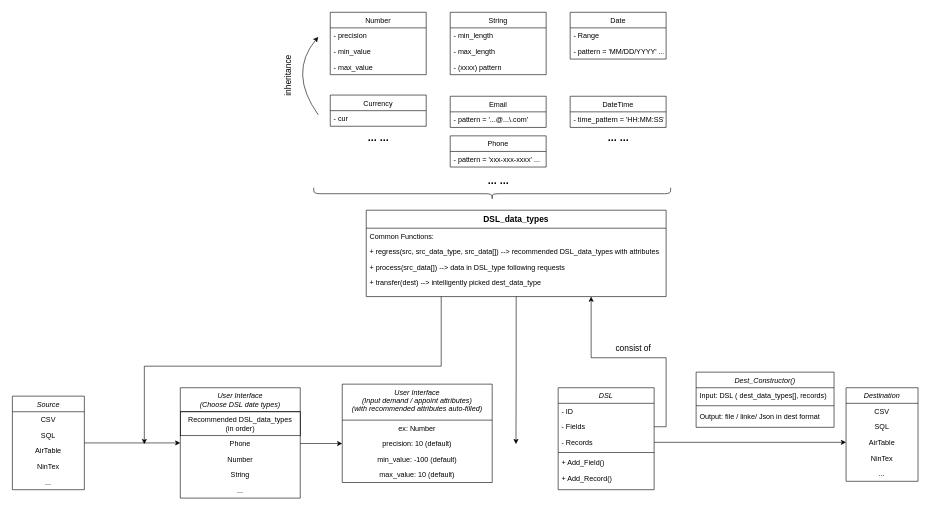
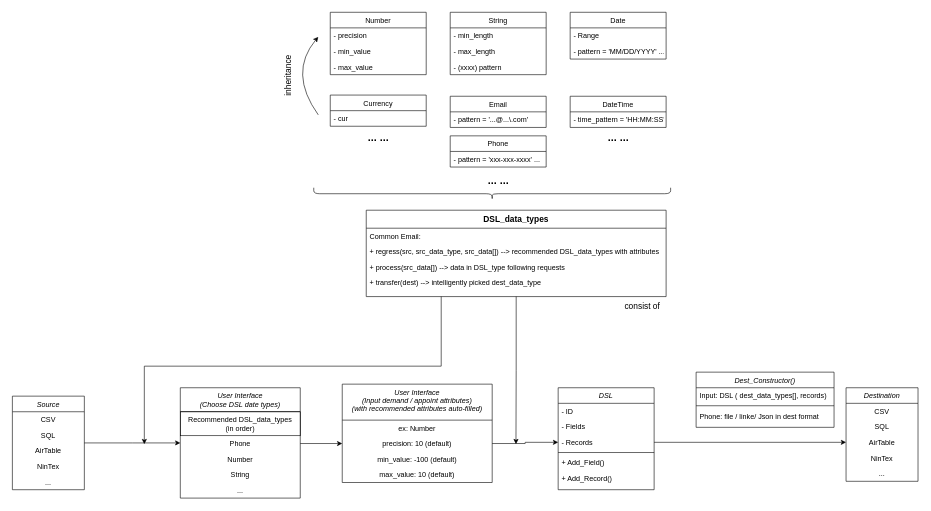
(401, 236) -> (392, 236)
(633, 348) -> (642, 306)
(770, 416) -> (768, 416)
(666, 427) -> none
none -> (511, 444)
